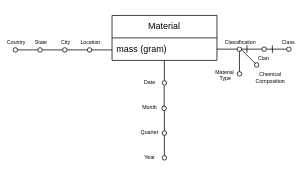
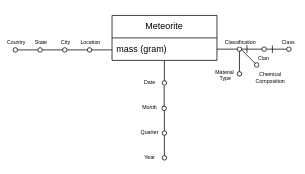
(165, 27) -> (165, 27)
